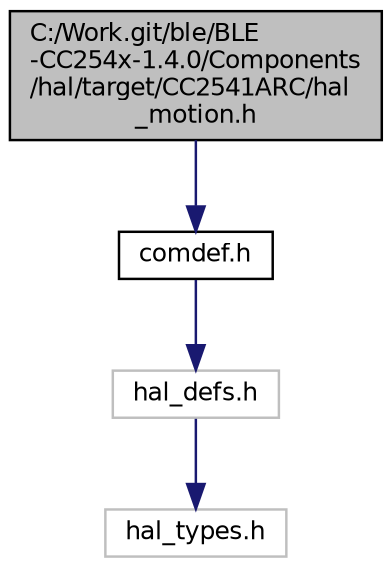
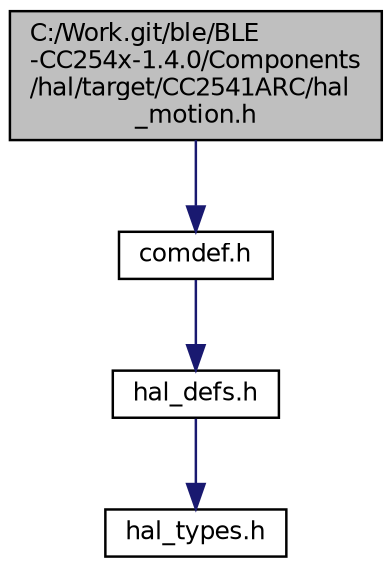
(196, 394) -> (196, 394)
(196, 533) -> (196, 533)
